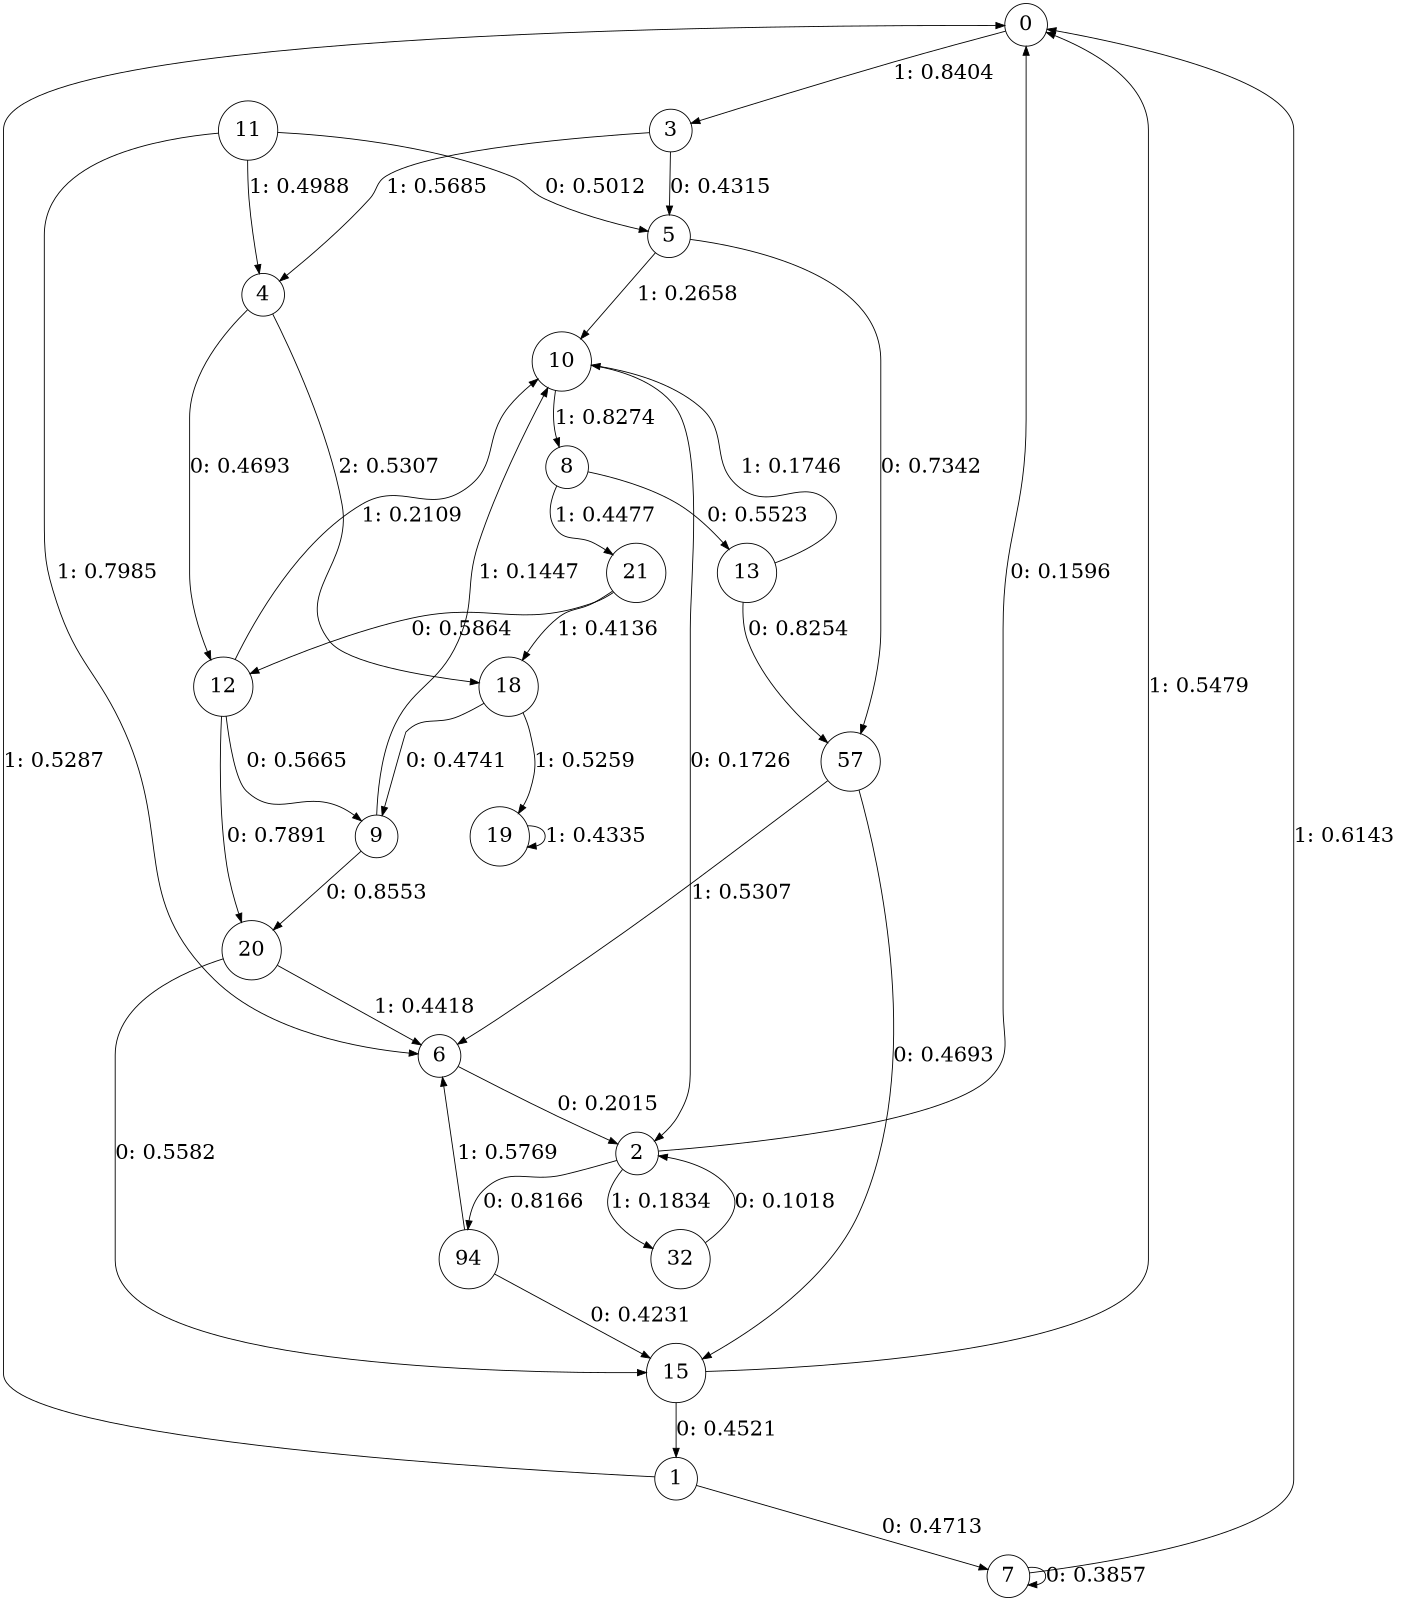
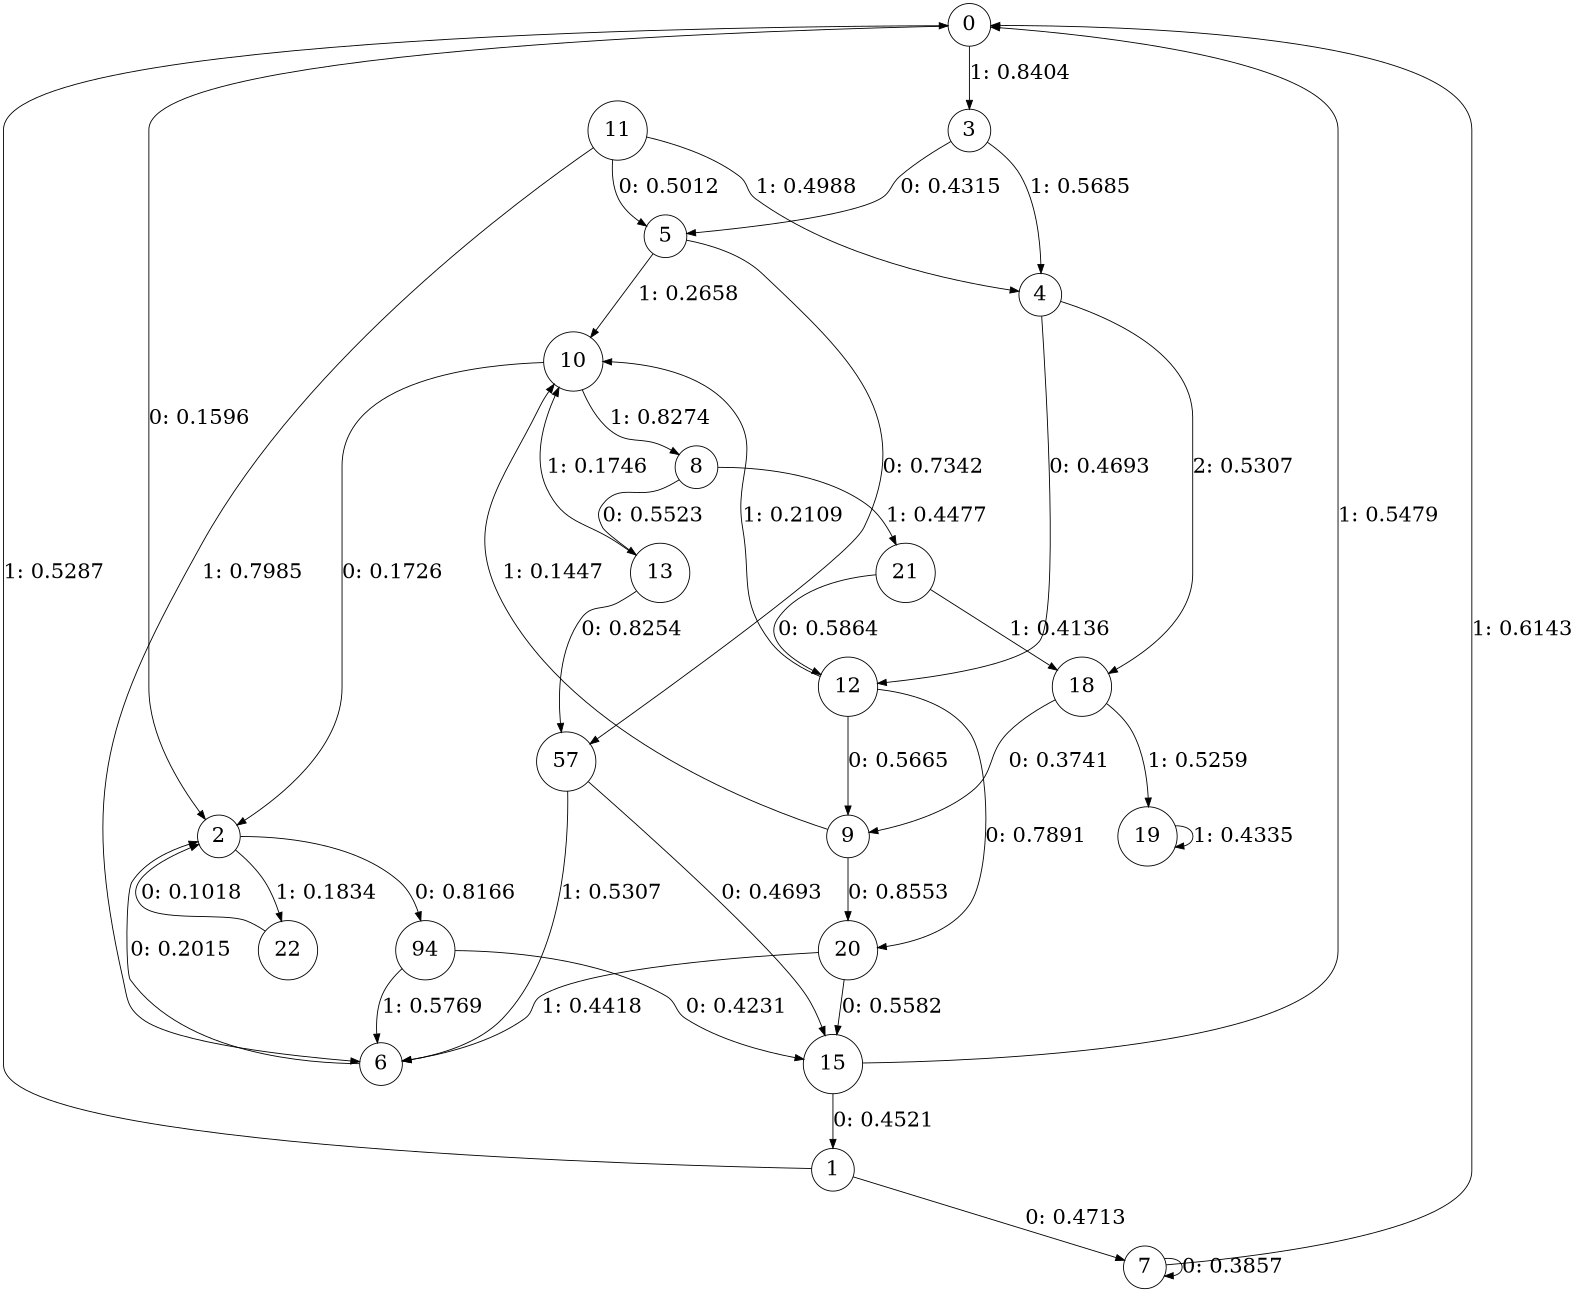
(1003, 739) -> (197, 96)
(466, 762) -> (1069, 762)
(681, 1259) -> (288, 950)
